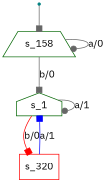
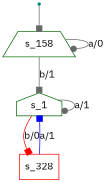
(47, 75) -> (47, 75)
(39, 167) -> (39, 167)
